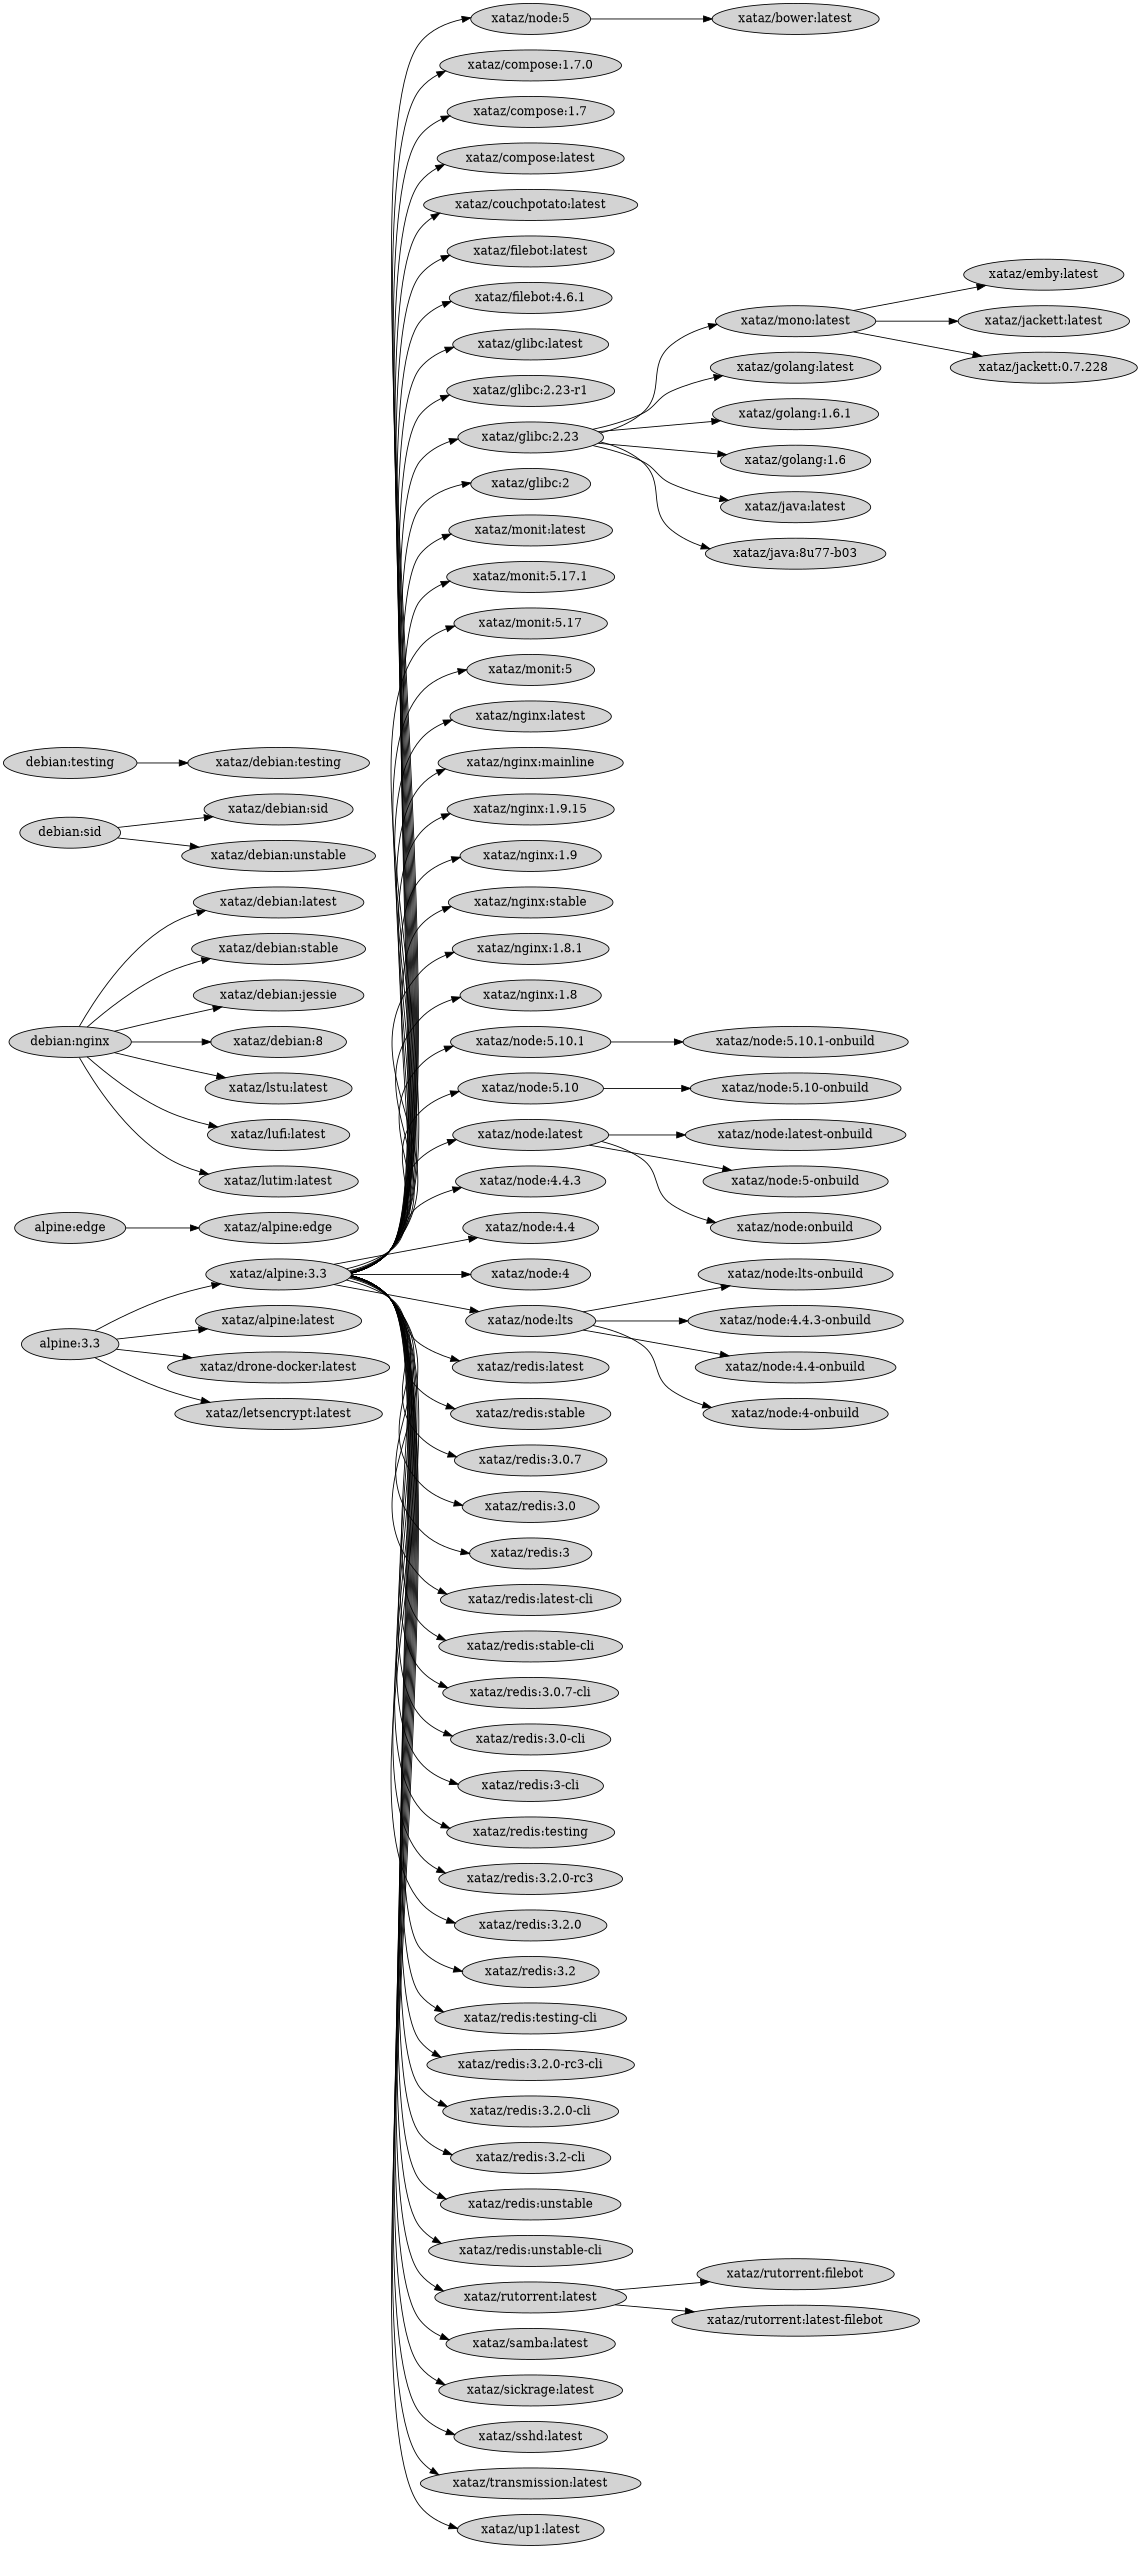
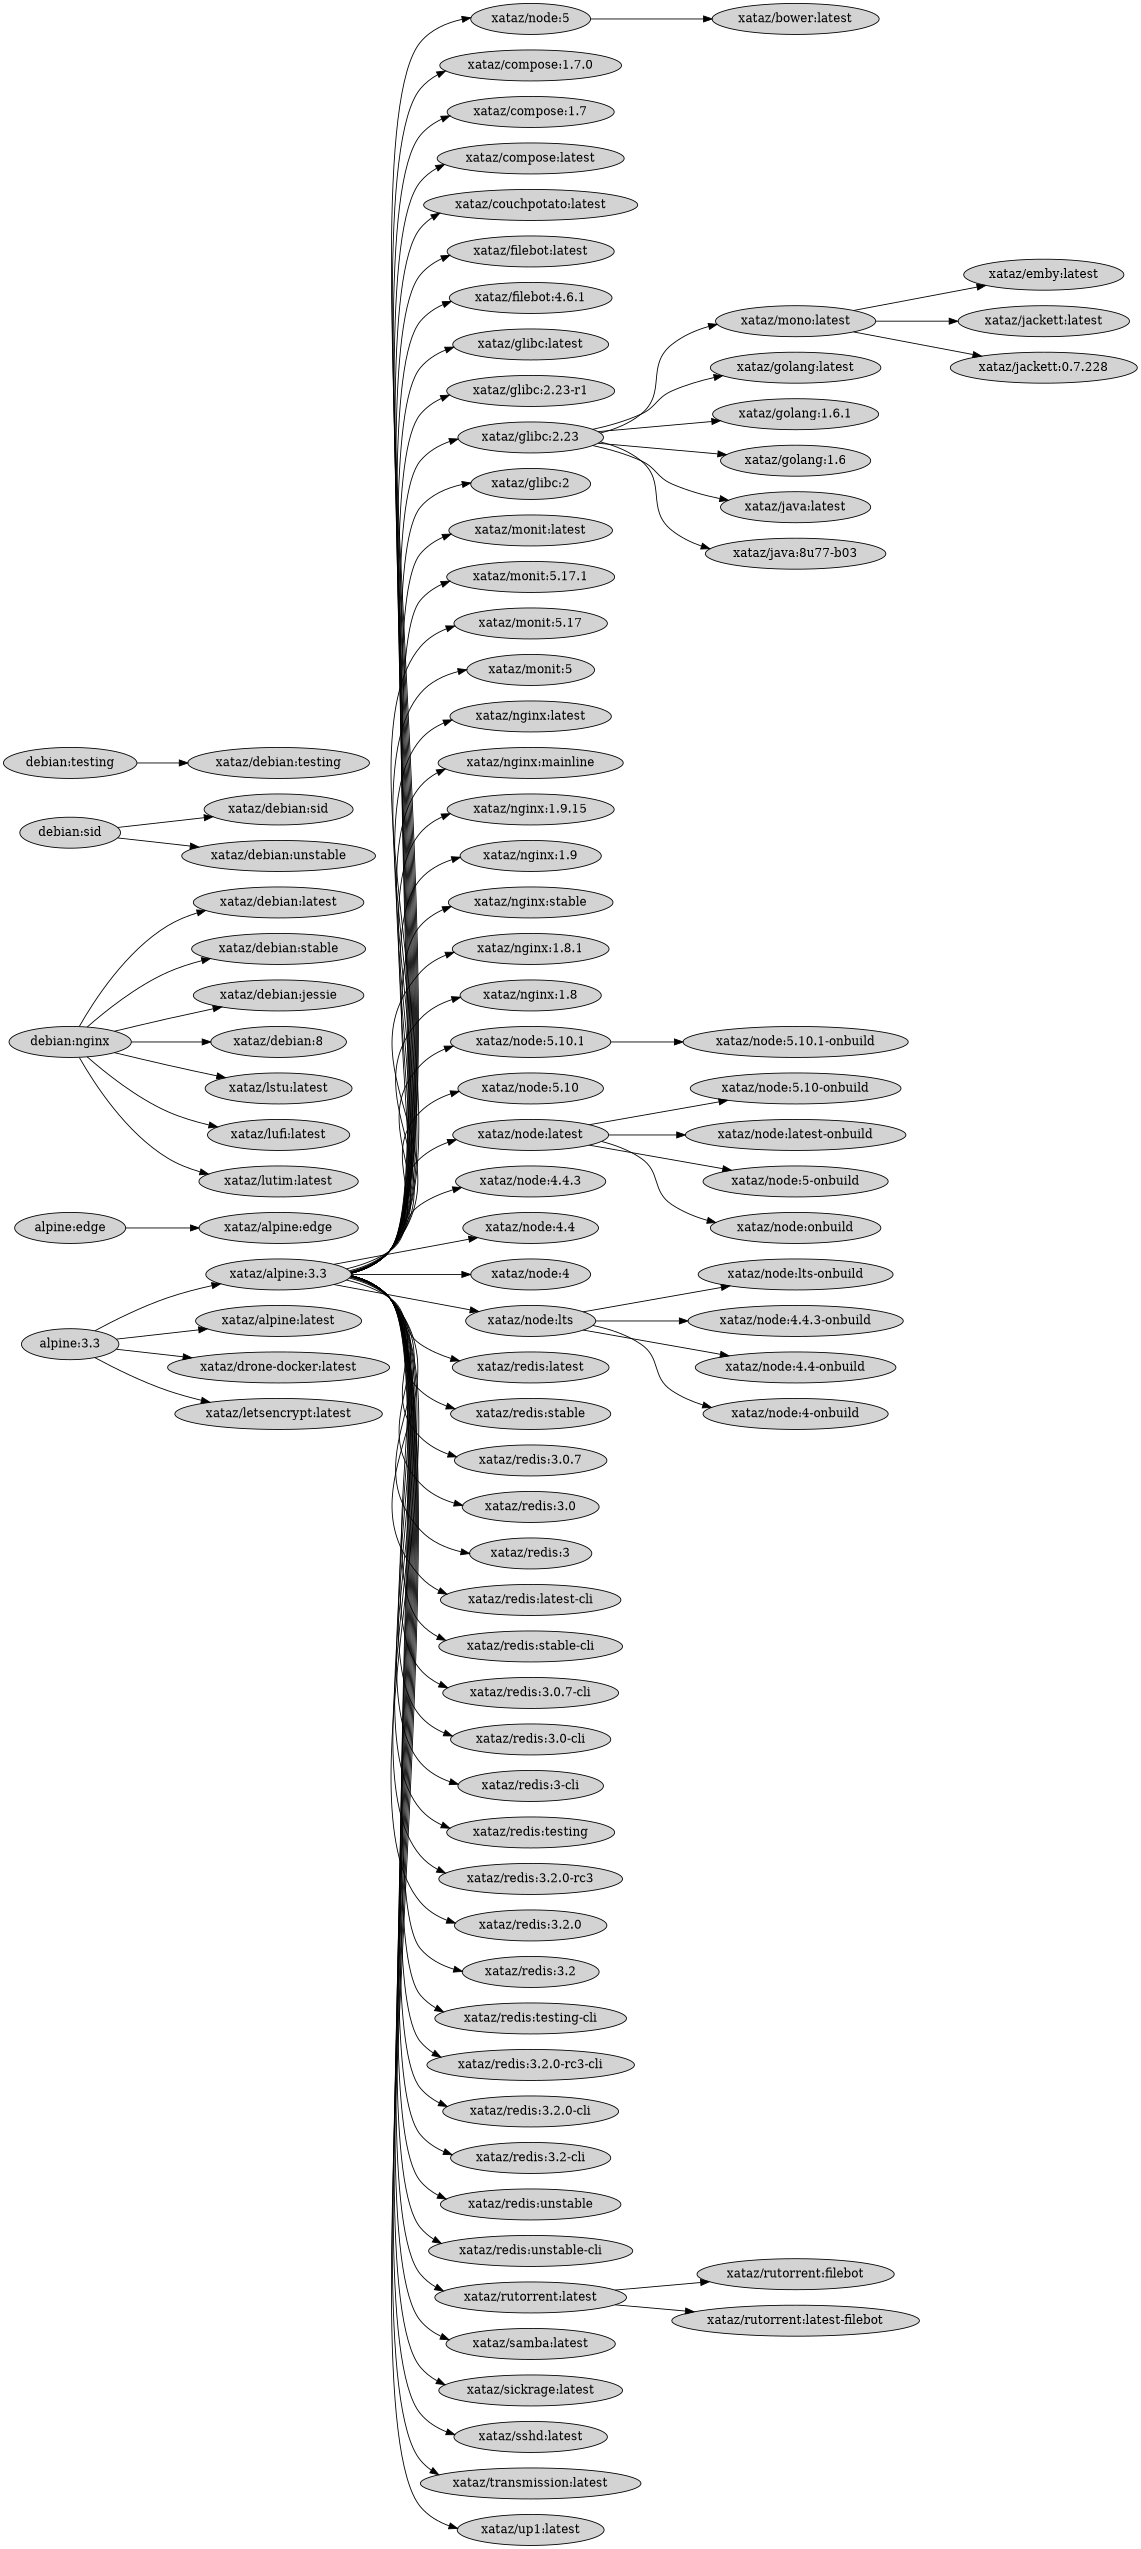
(642, 1088) -> (654, 1113)
